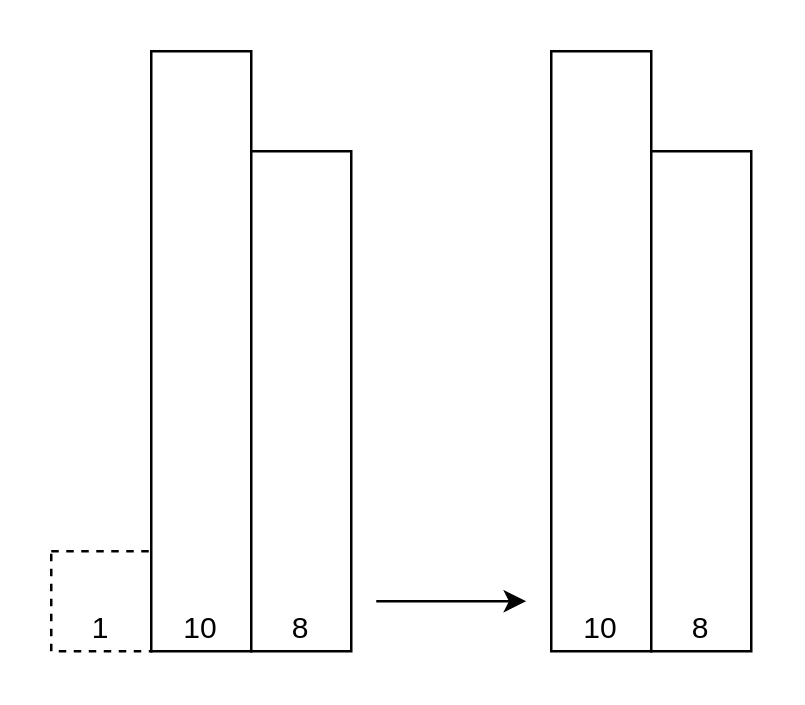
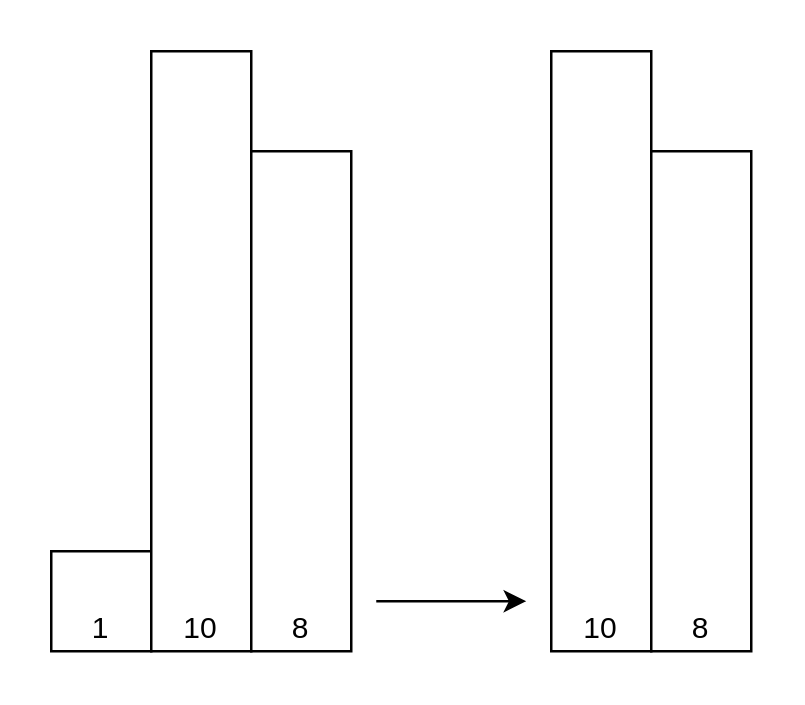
(101, 601) -> (101, 601)
